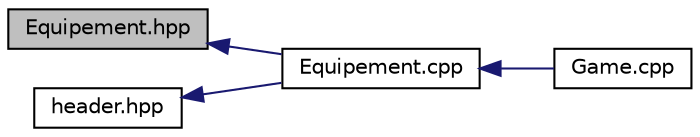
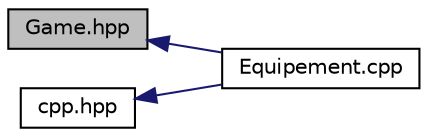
(108, 29) -> (78, 29)
(623, 69) -> none
(108, 108) -> (78, 108)
